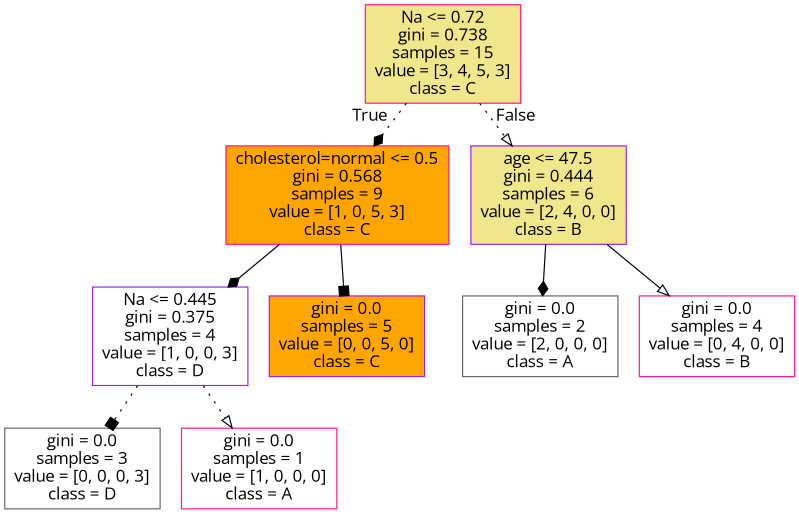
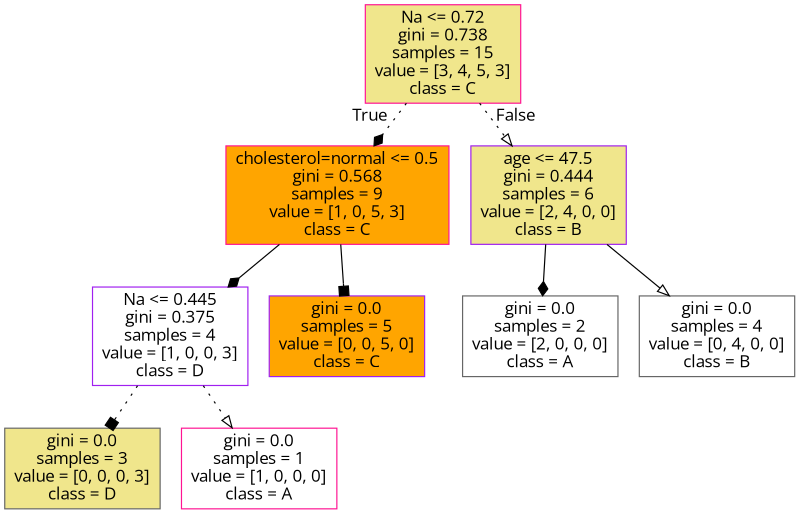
(717, 336) -> (717, 336)
(82, 469) -> (82, 469)
